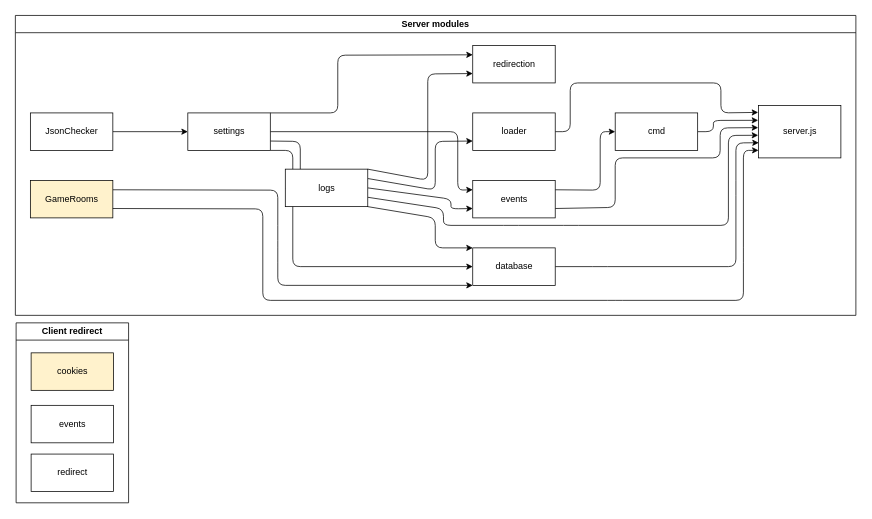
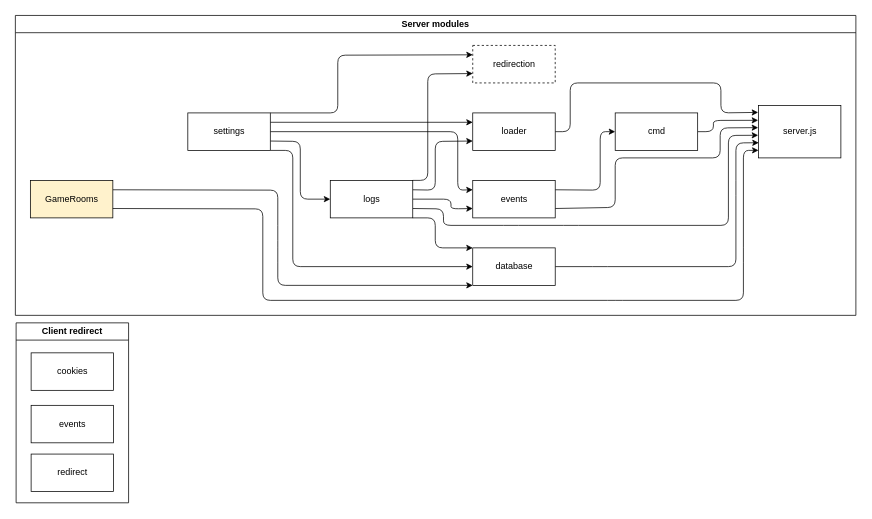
(514, 64) -> (514, 64)
none -> (369, 122)
(72, 132) -> none
(148, 132) -> none
(327, 188) -> (372, 199)
(72, 372) -> (72, 372)
